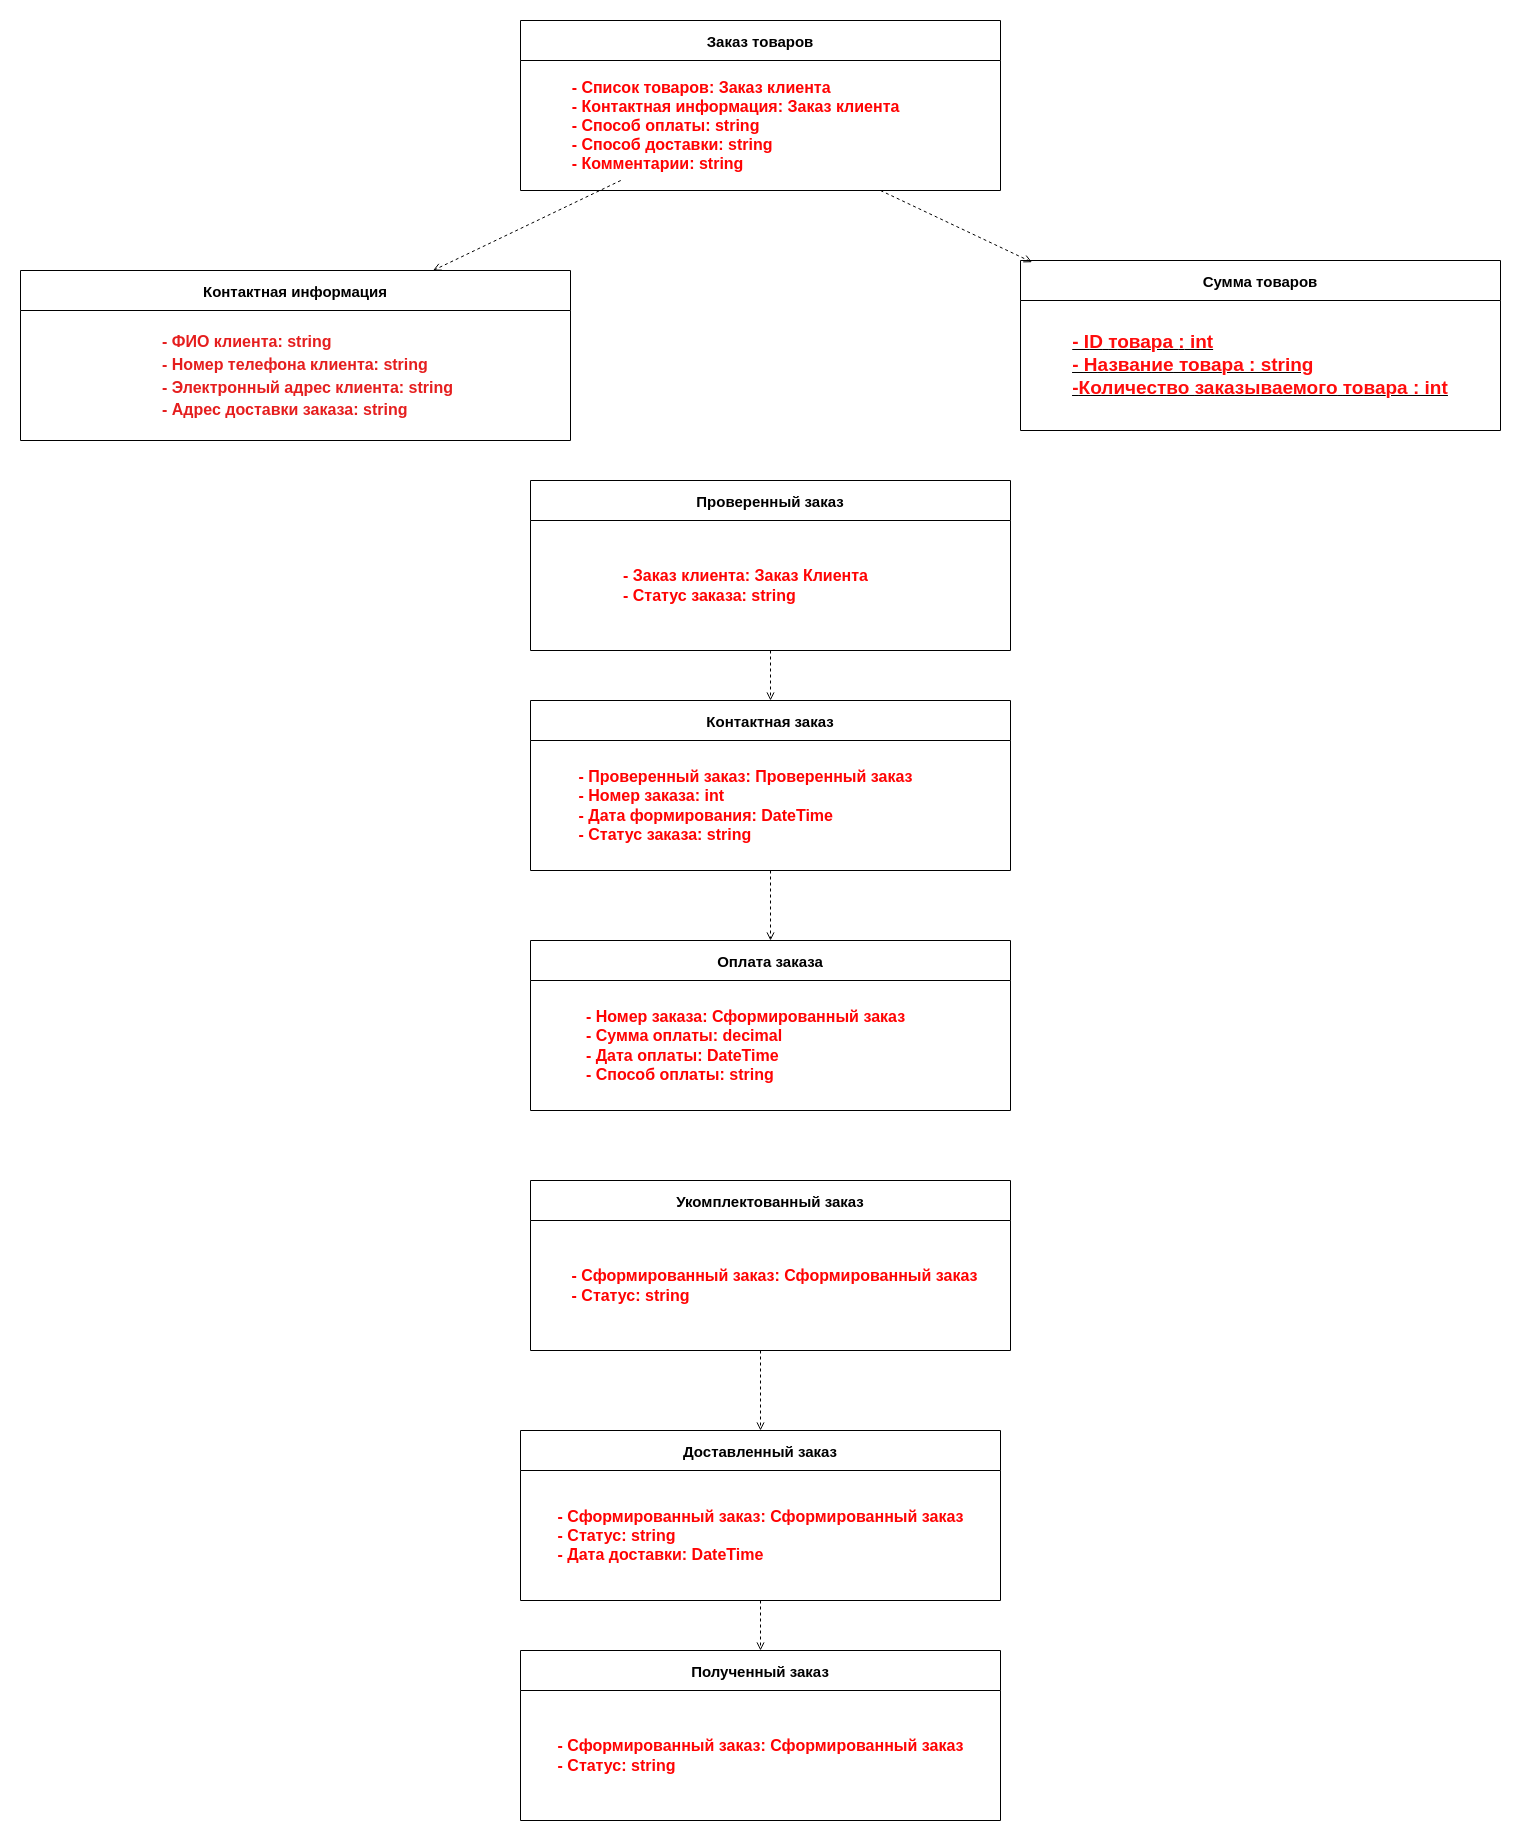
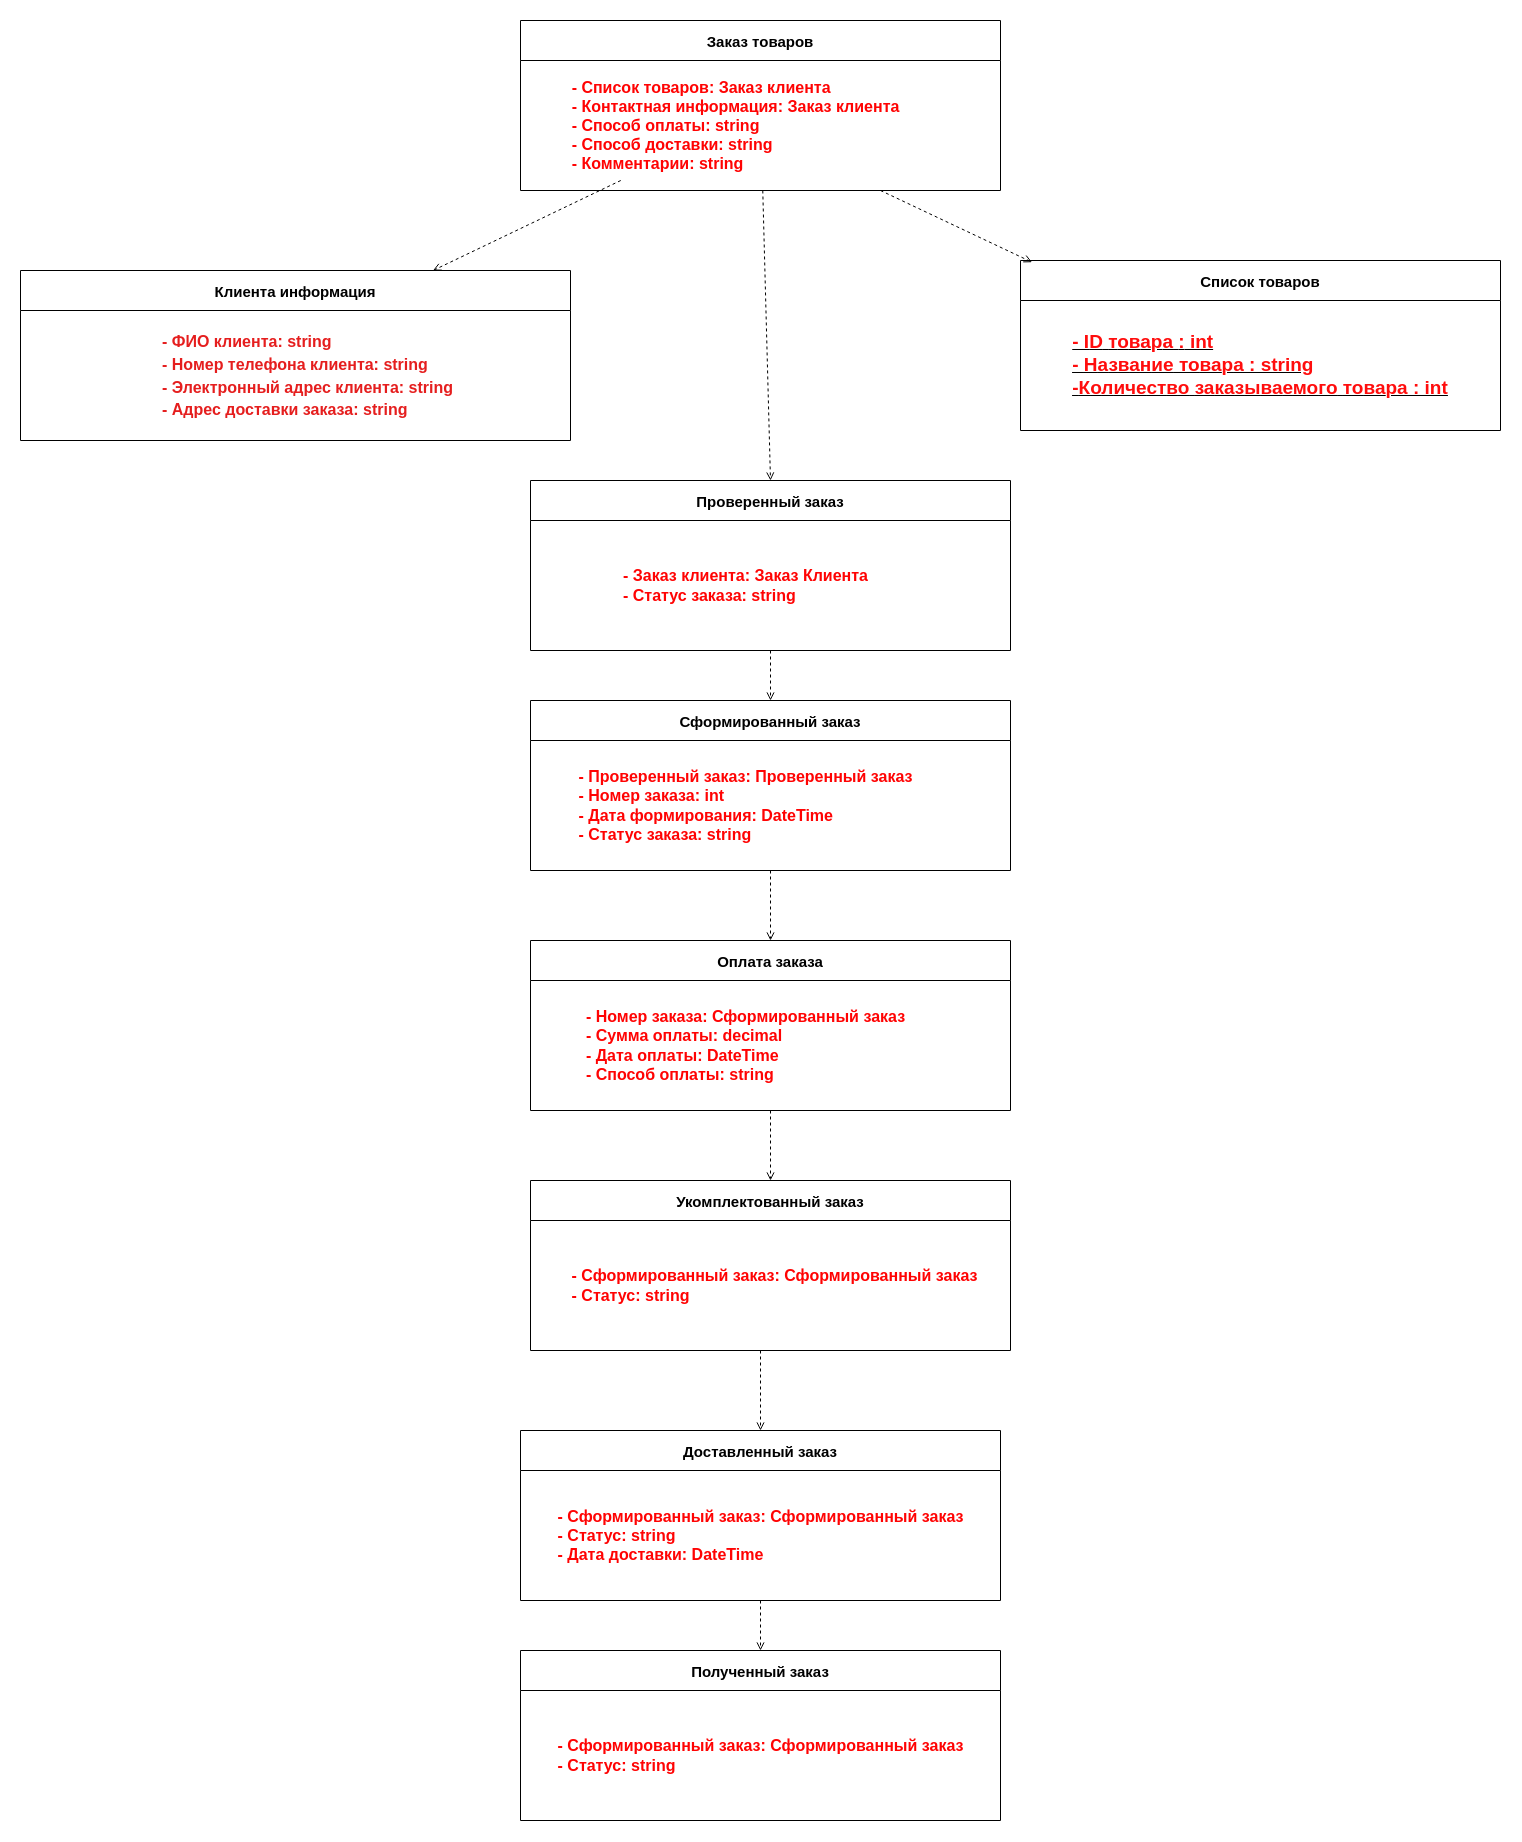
(1260, 282) -> (1260, 282)
(295, 292) -> (295, 292)
none -> (767, 335)
(770, 722) -> (770, 722)
none -> (771, 1145)
